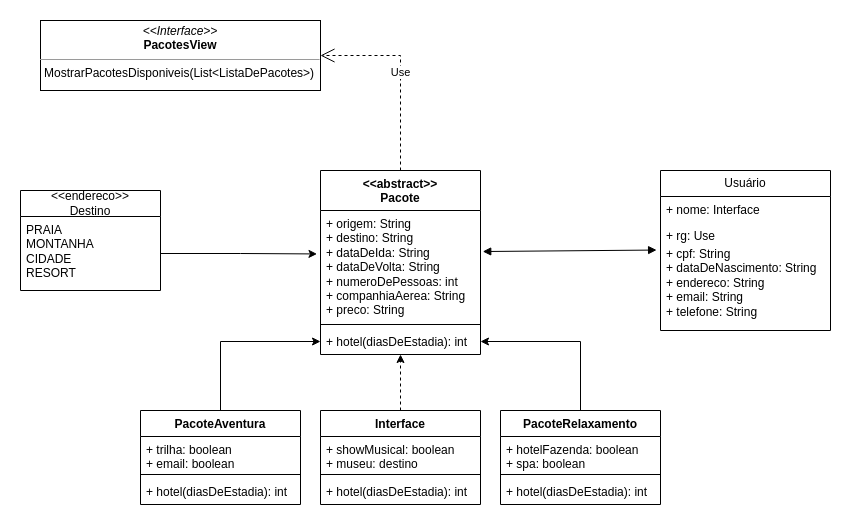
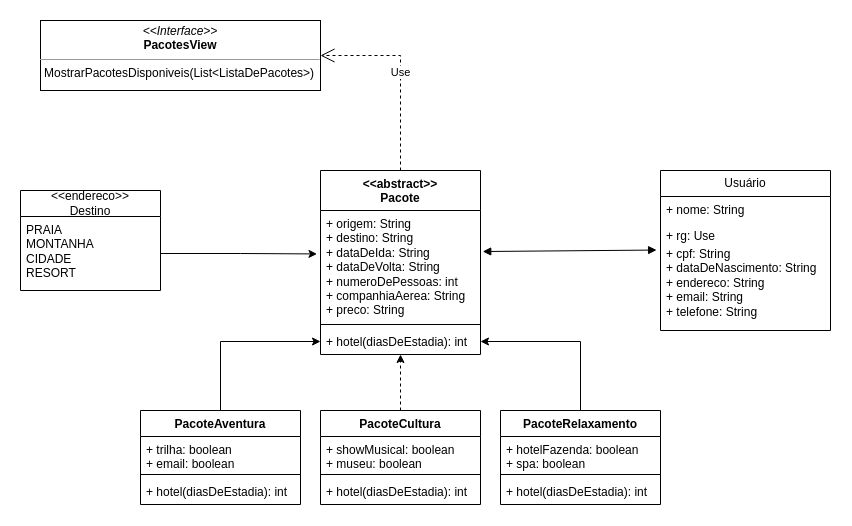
(719, 211) -> (707, 211)
(401, 425) -> (401, 425)
(391, 458) -> (391, 458)
